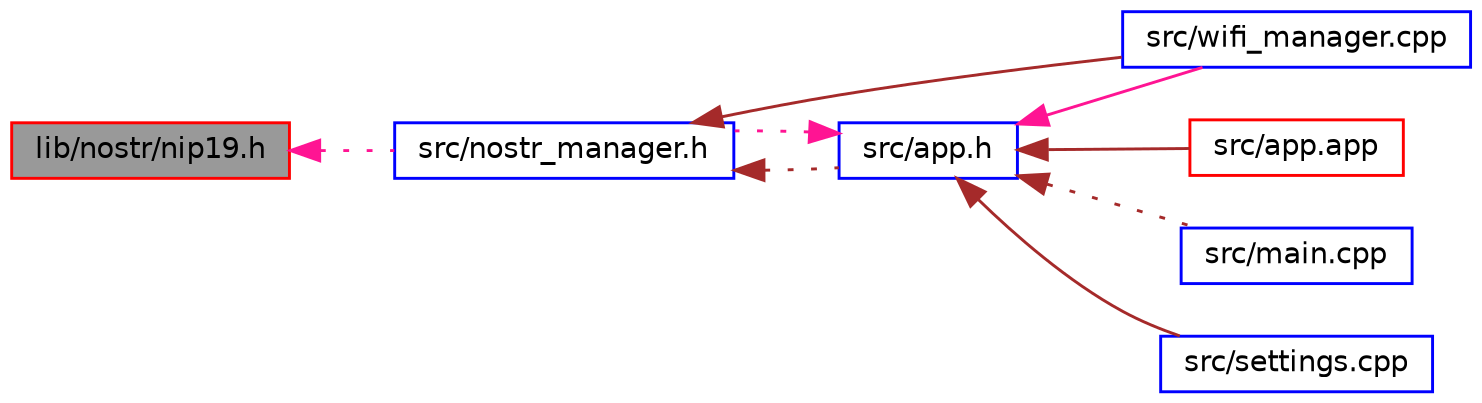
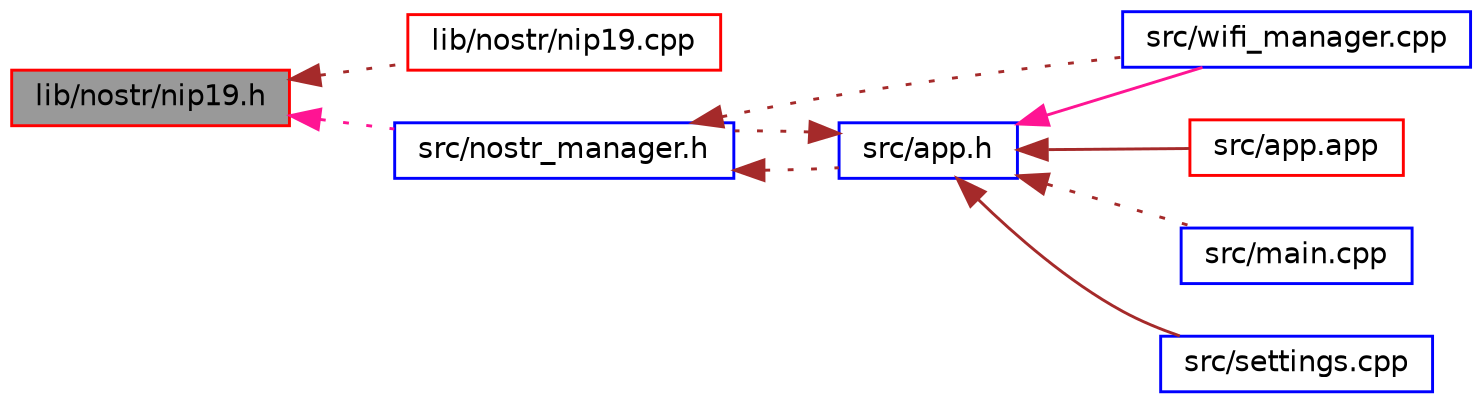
none -> (564, 42)
(921, 83) -> (921, 83)
(772, 131) -> (772, 131)
